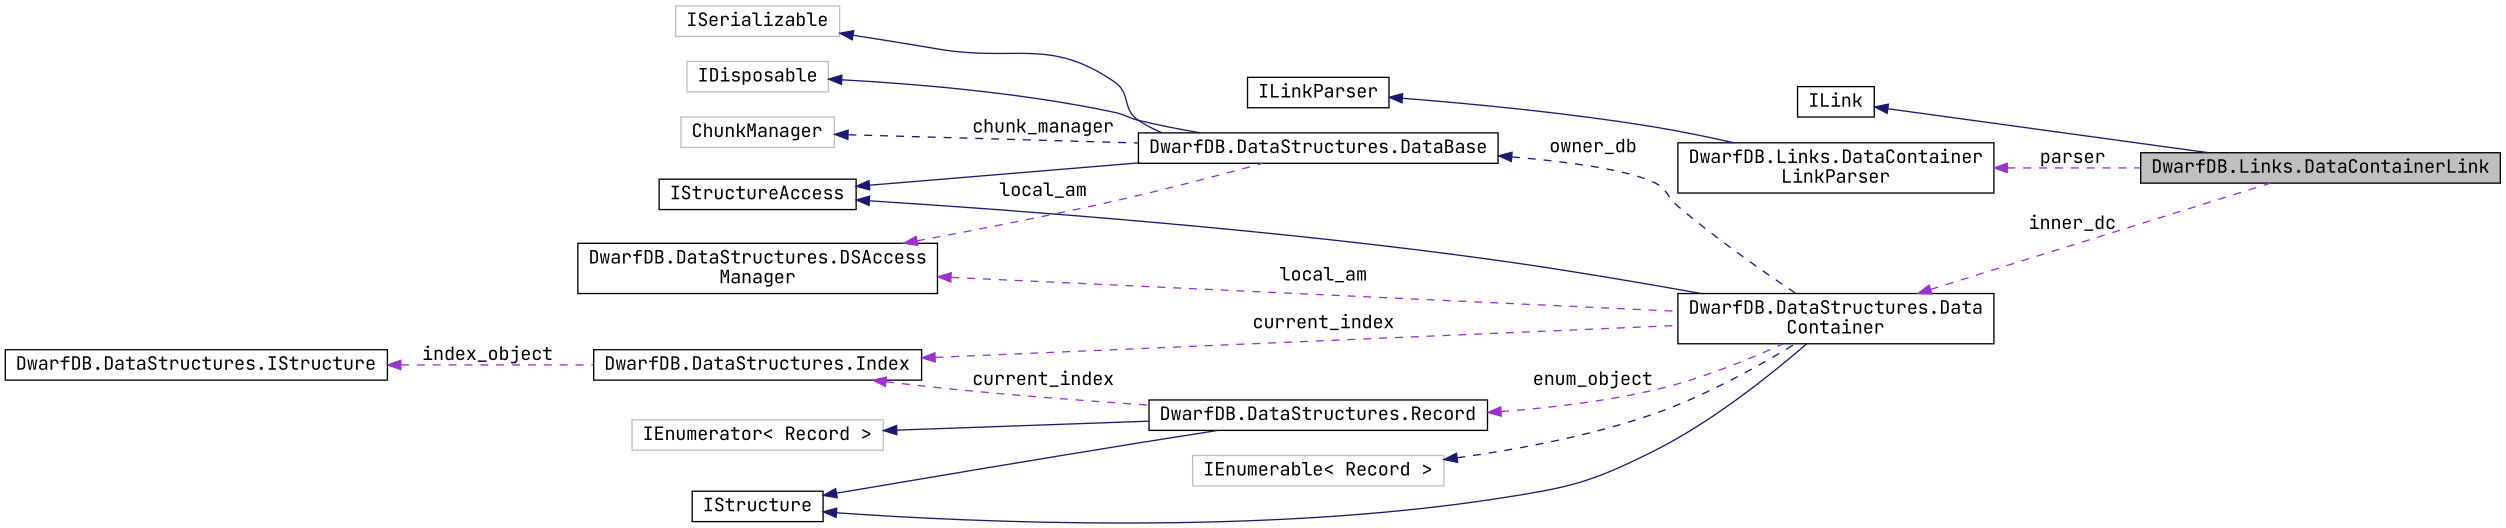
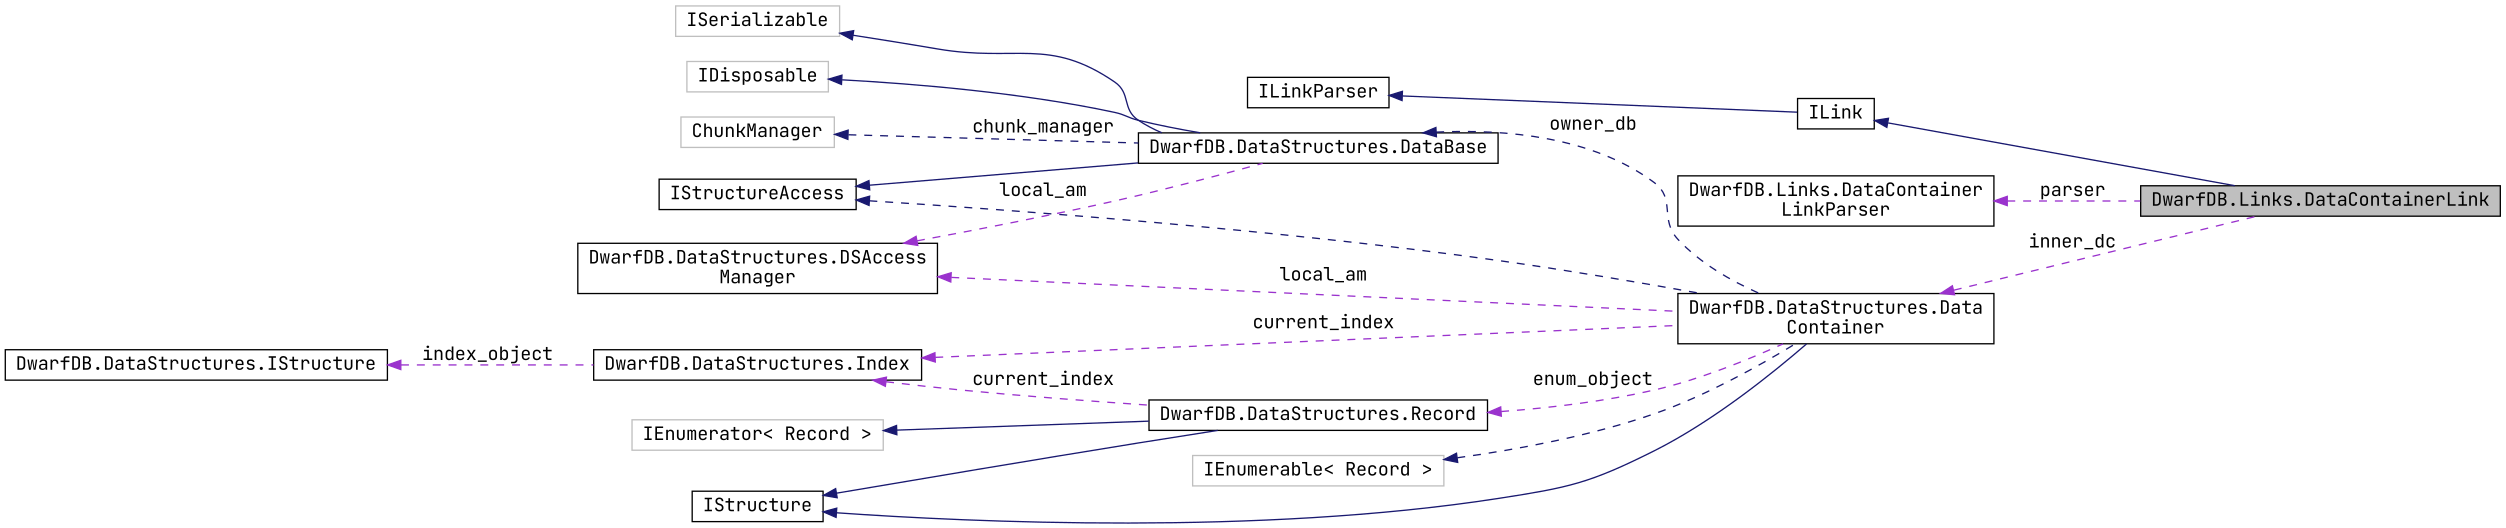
(1569, 115) -> (1600, 104)
(1287, 235) -> (1287, 235)
